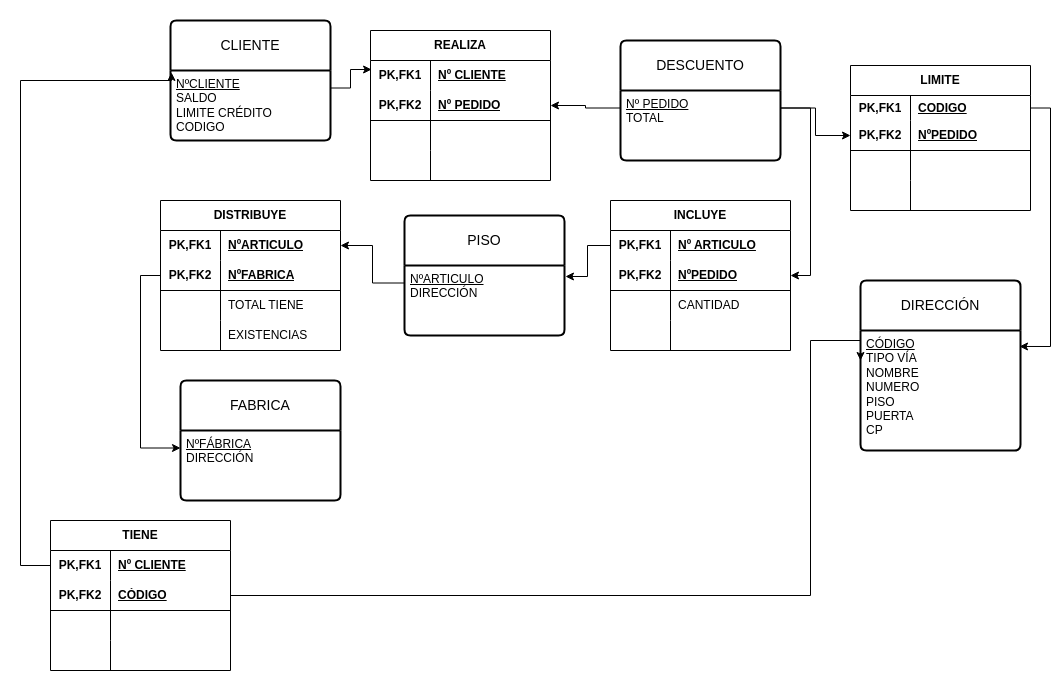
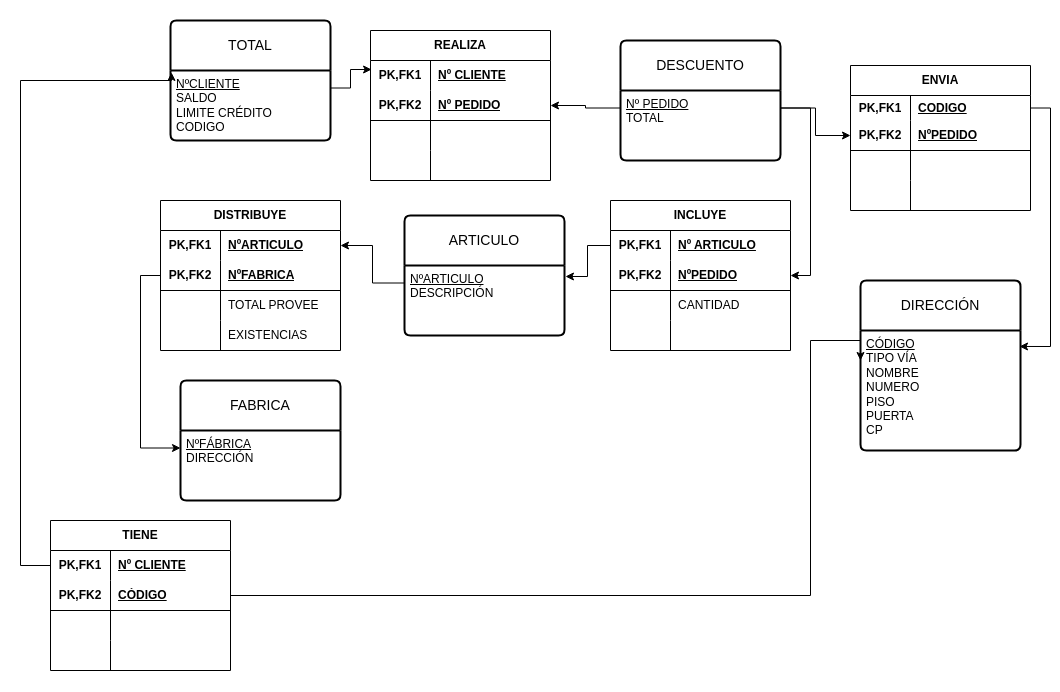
(251, 46) -> (251, 46)
(941, 81) -> (941, 81)
(485, 241) -> (485, 241)
(444, 287) -> (447, 287)
(264, 306) -> (267, 306)
